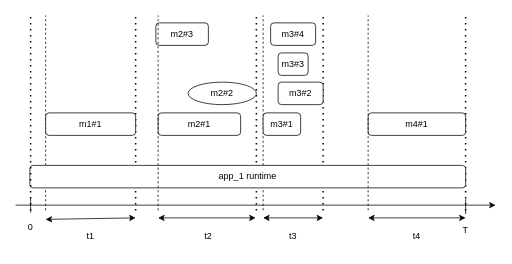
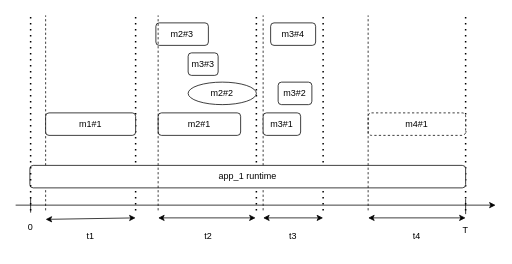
(293, 64) -> (203, 64)
(300, 93) -> (295, 93)
(417, 124) -> (417, 124)
